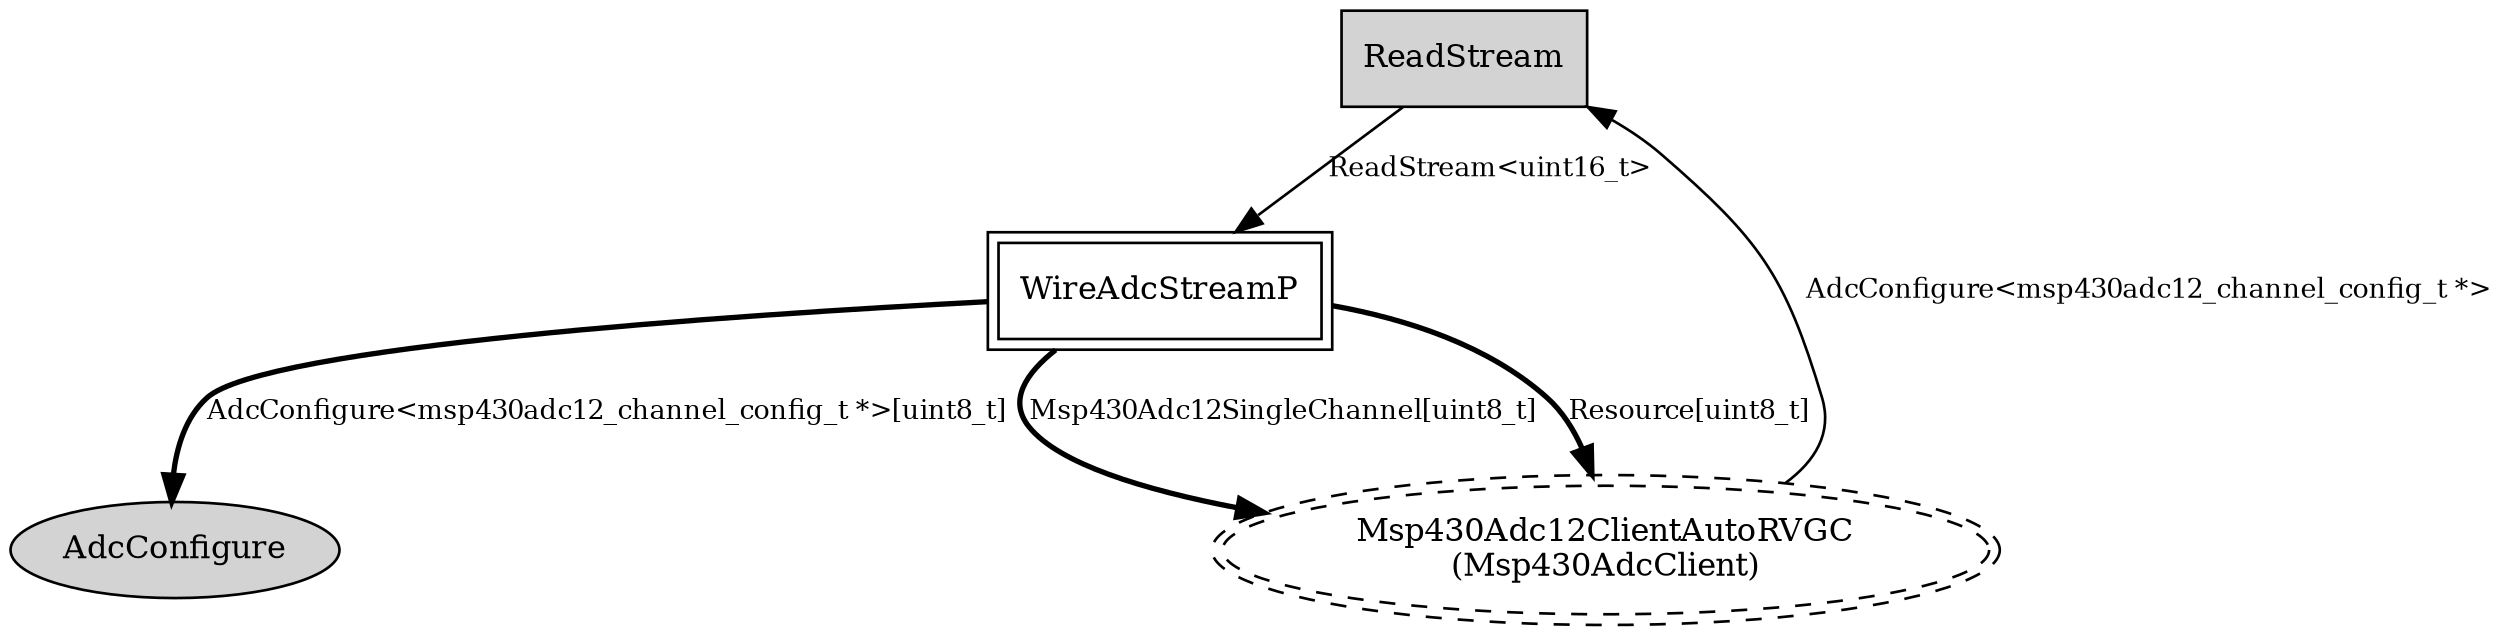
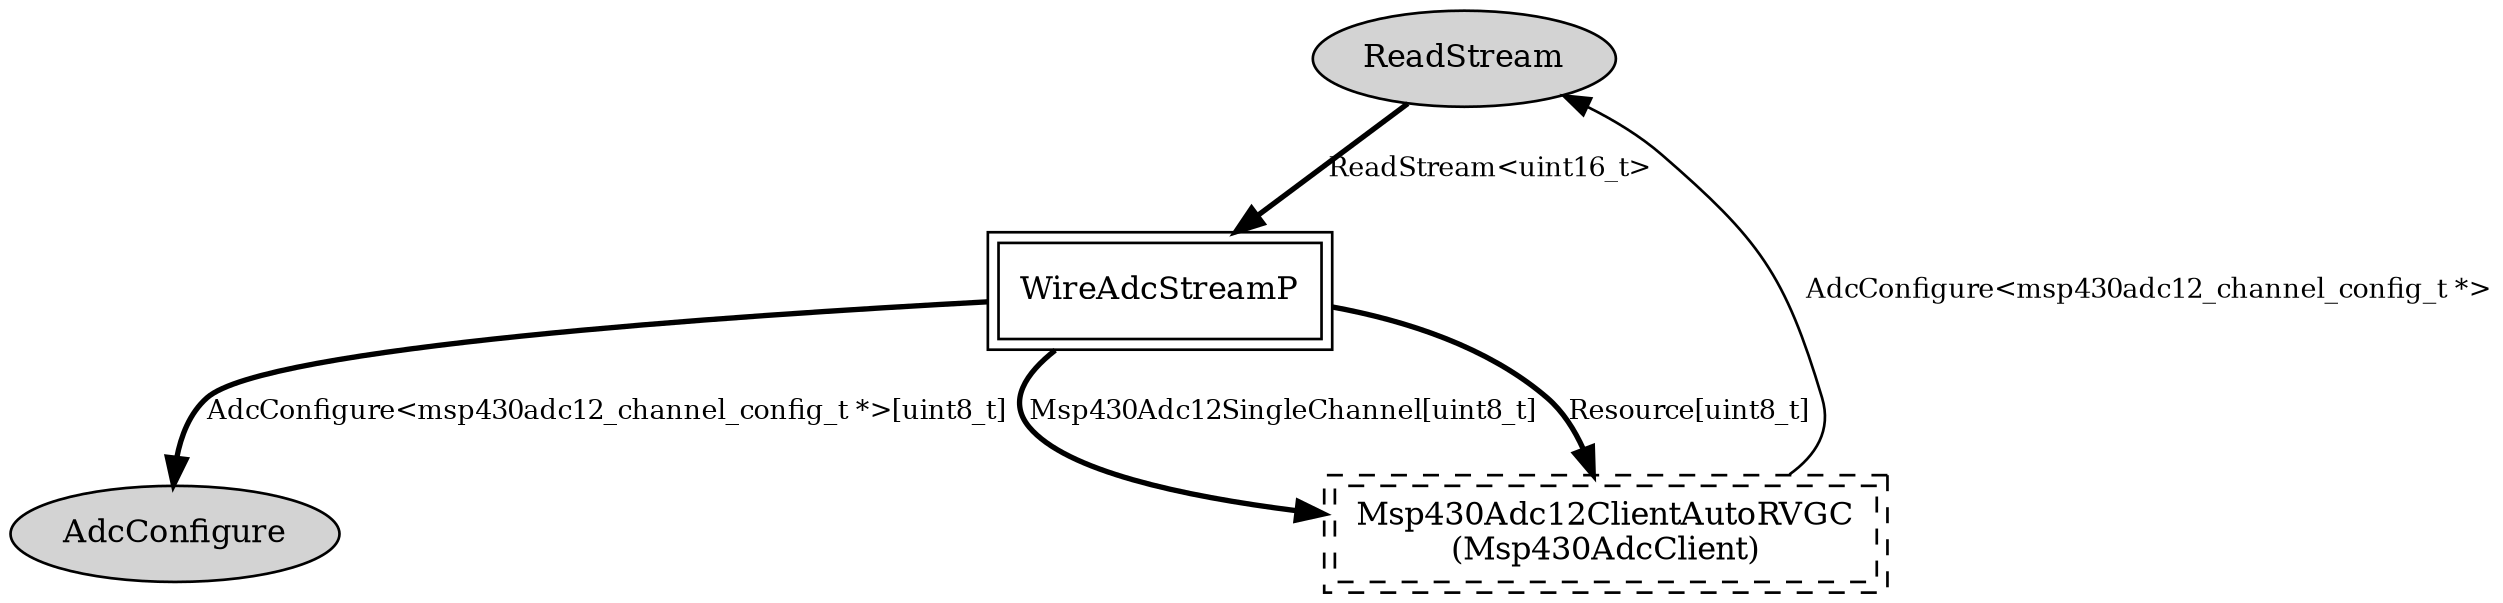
(1464, 59) -> (1464, 59)
(1330, 161) -> (1333, 159)
(1606, 550) -> (1606, 534)
